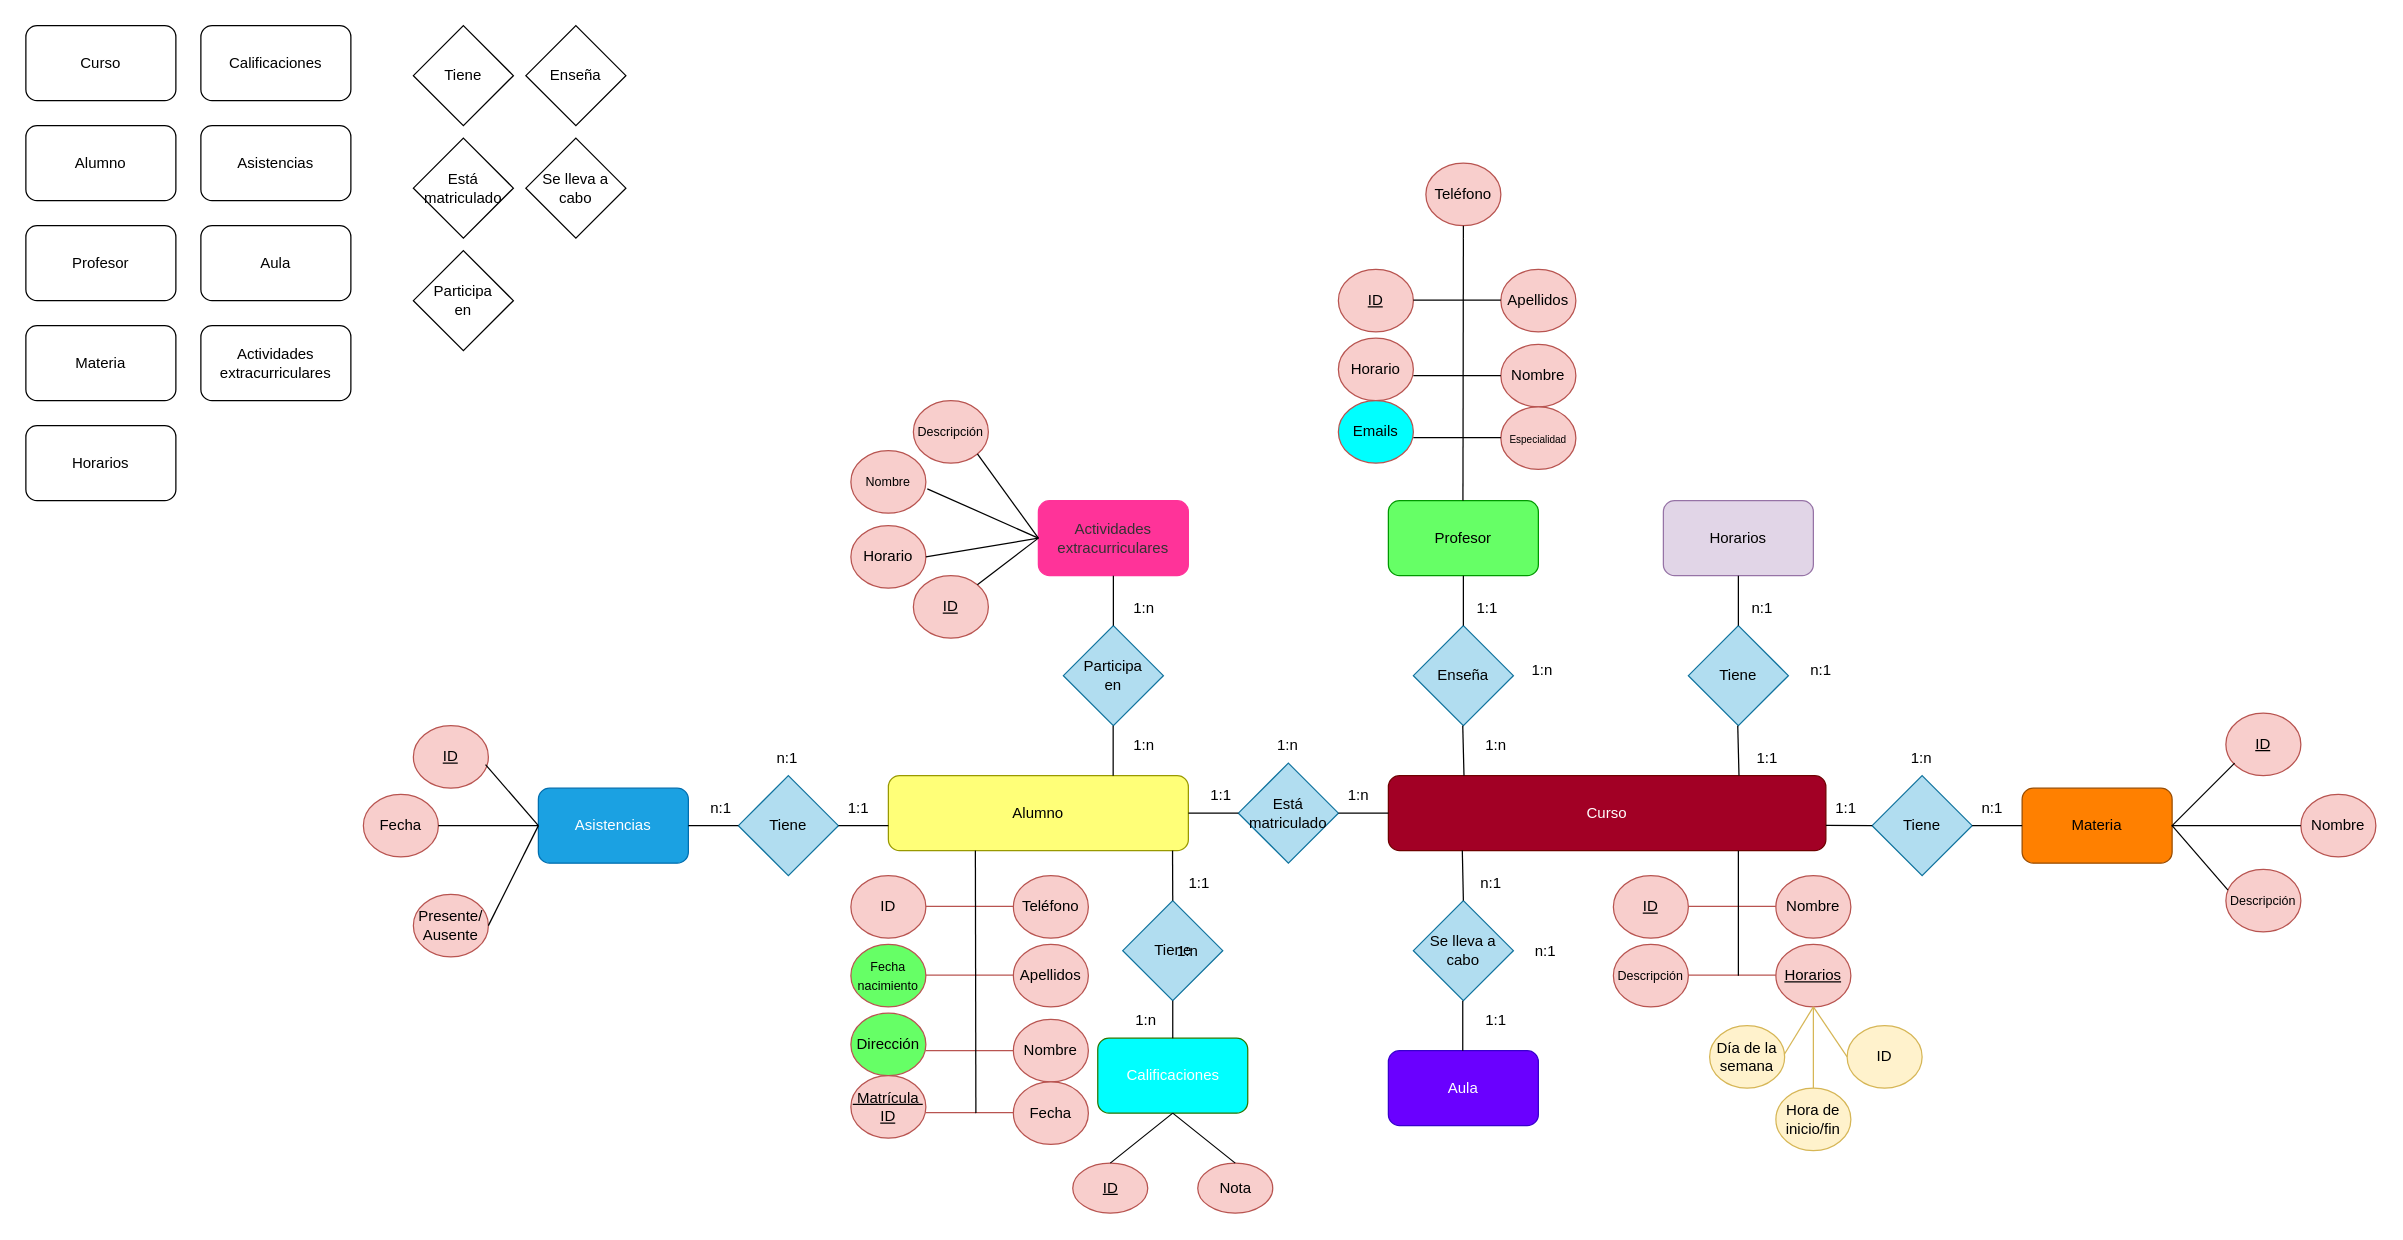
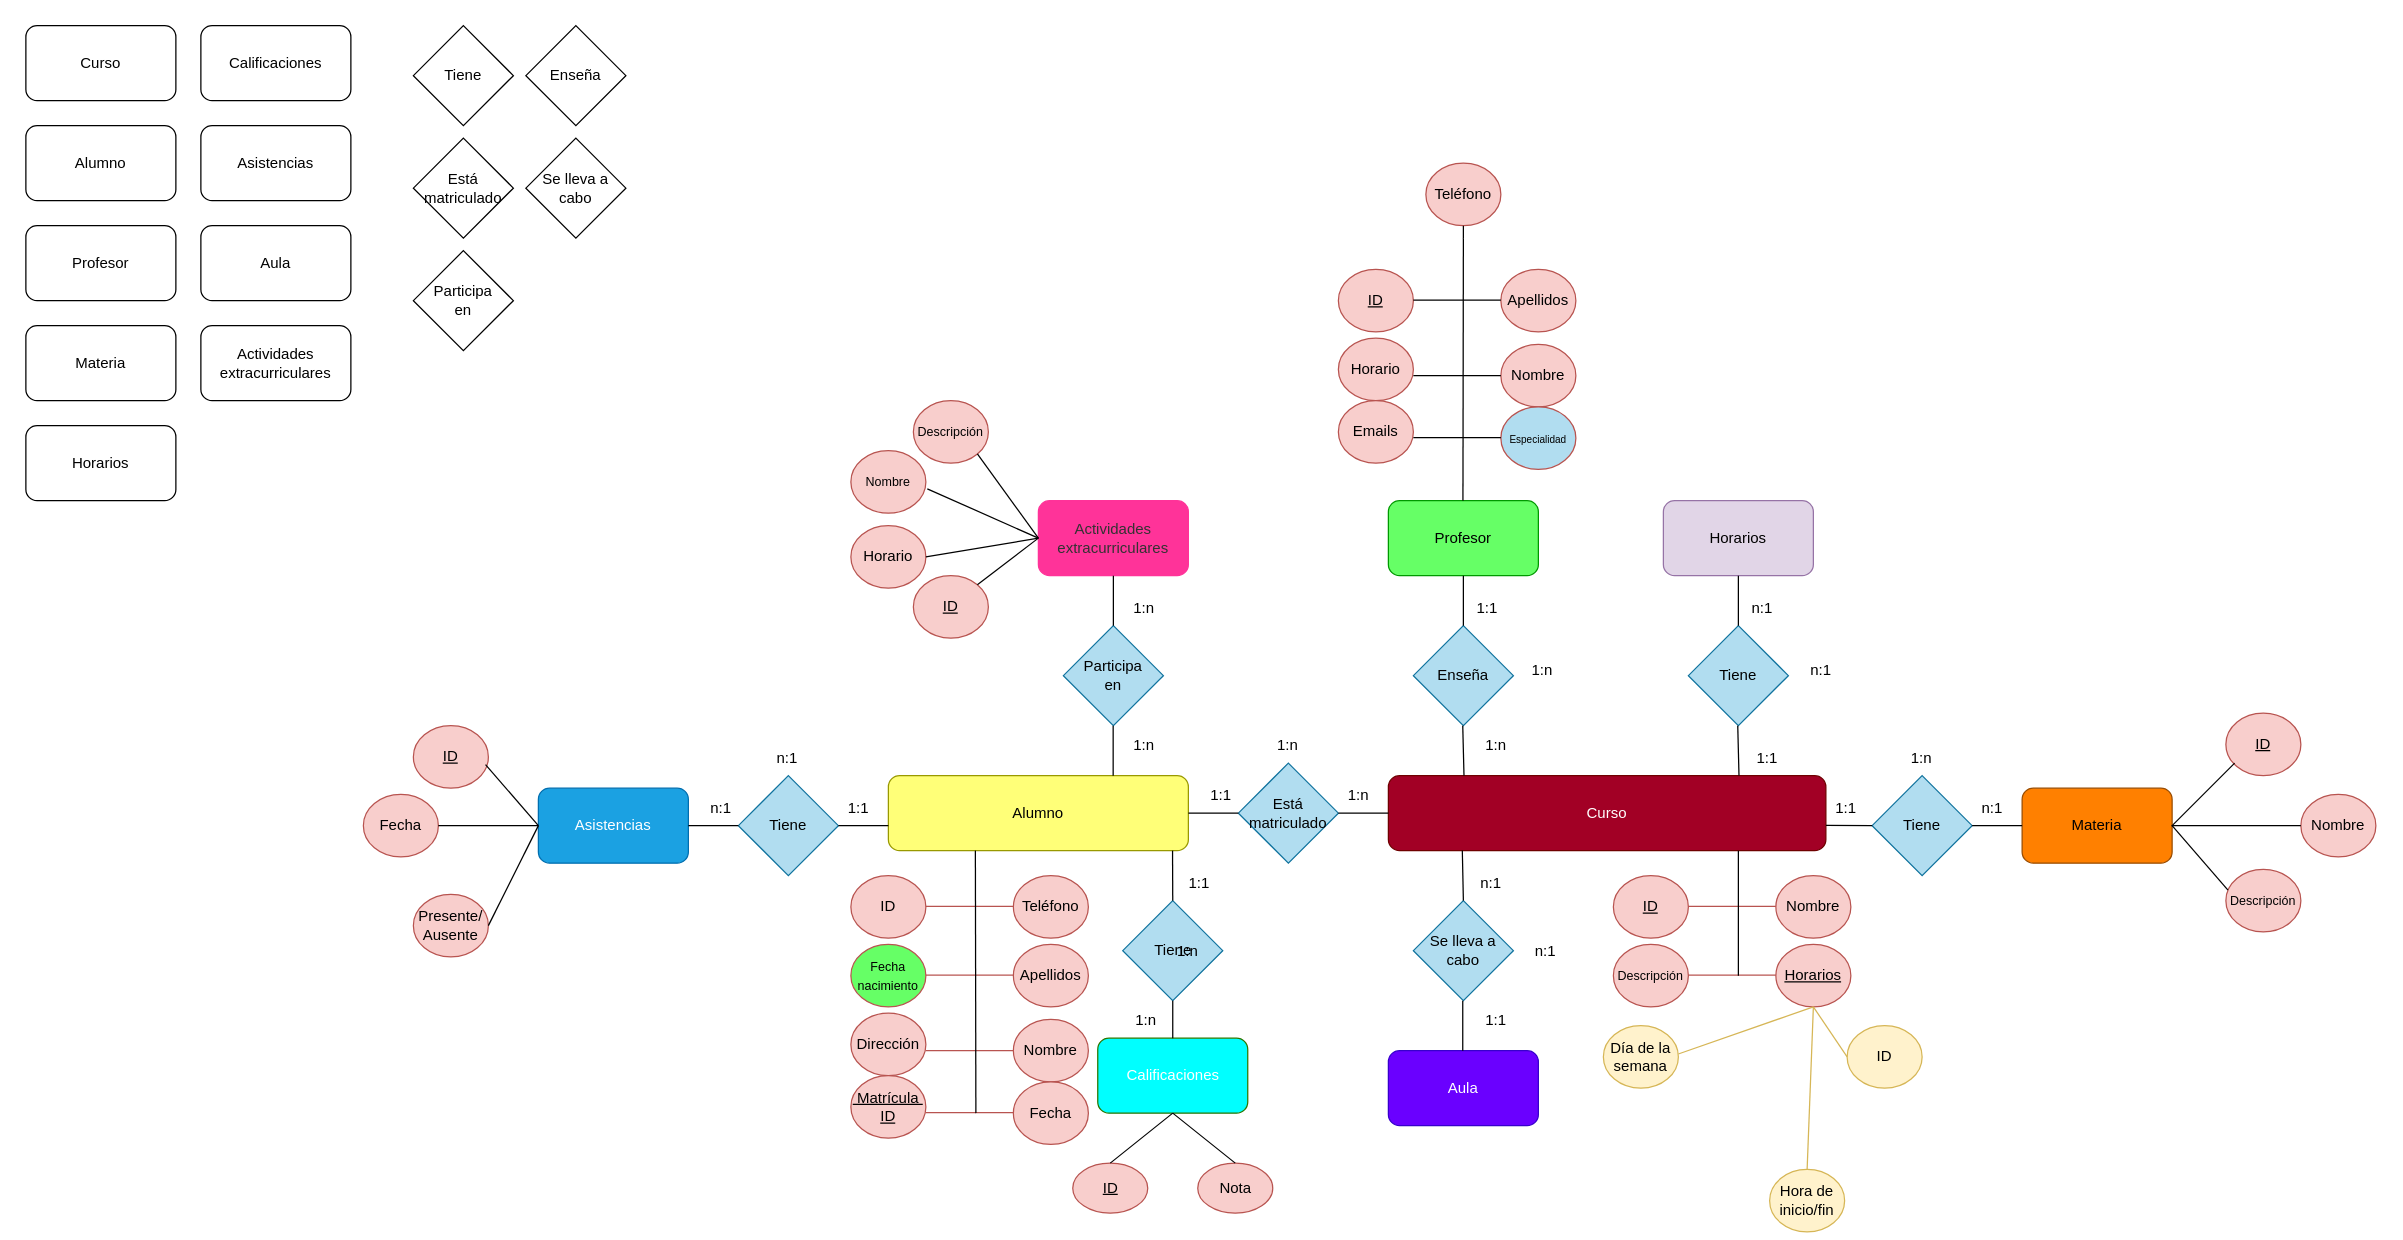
(1376, 432) -> (1376, 432)
(1538, 438) -> (1538, 438)
(888, 1044) -> (888, 1044)
(1747, 1057) -> (1641, 1057)
(1813, 1119) -> (1807, 1201)
